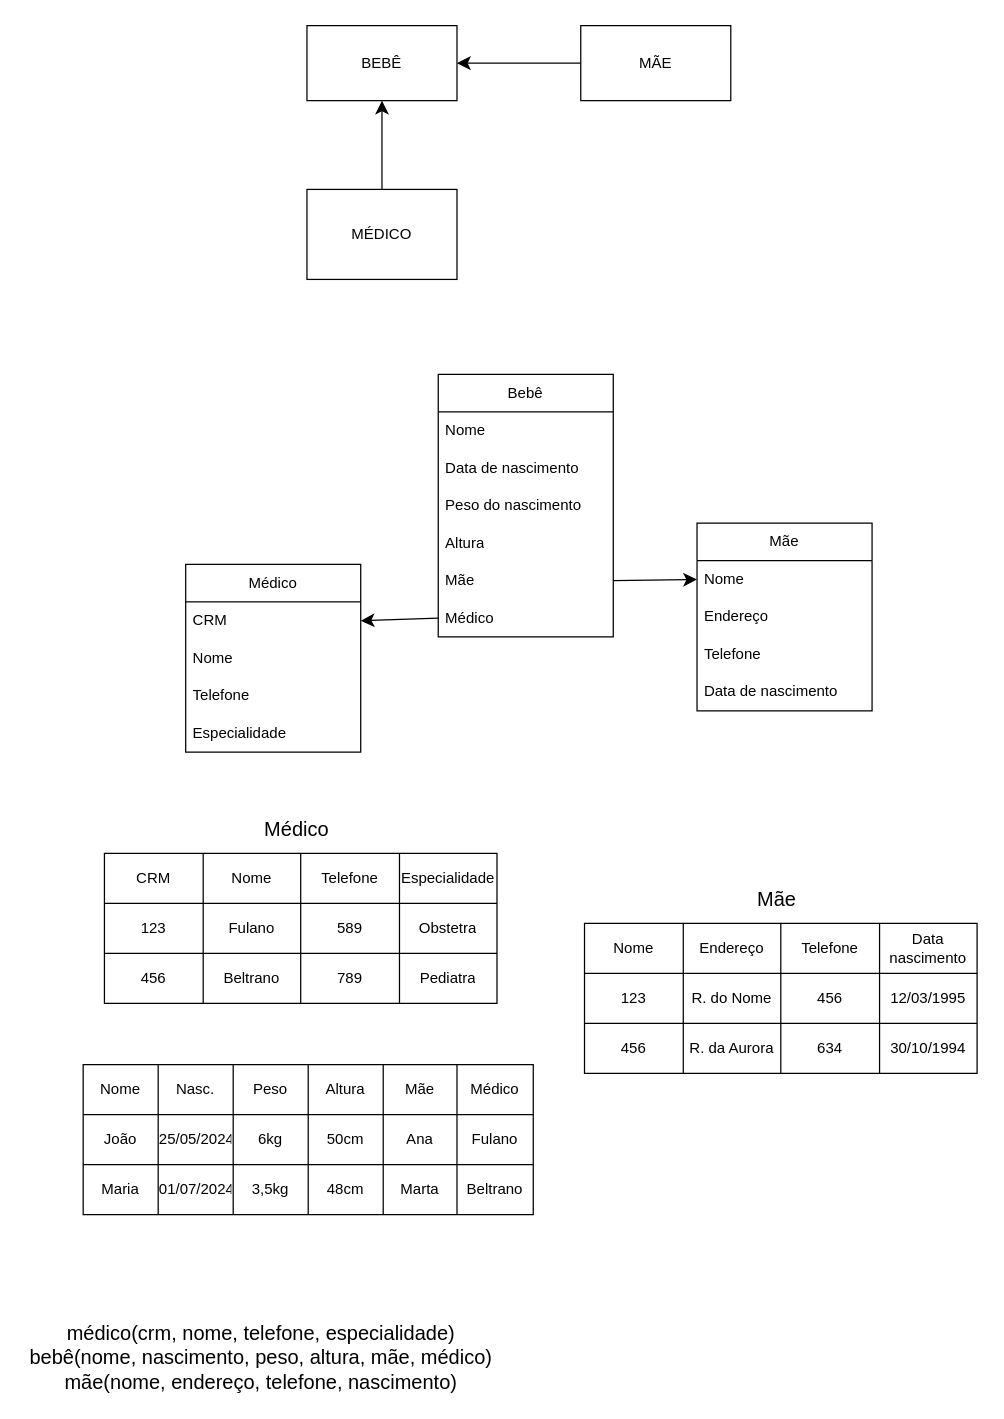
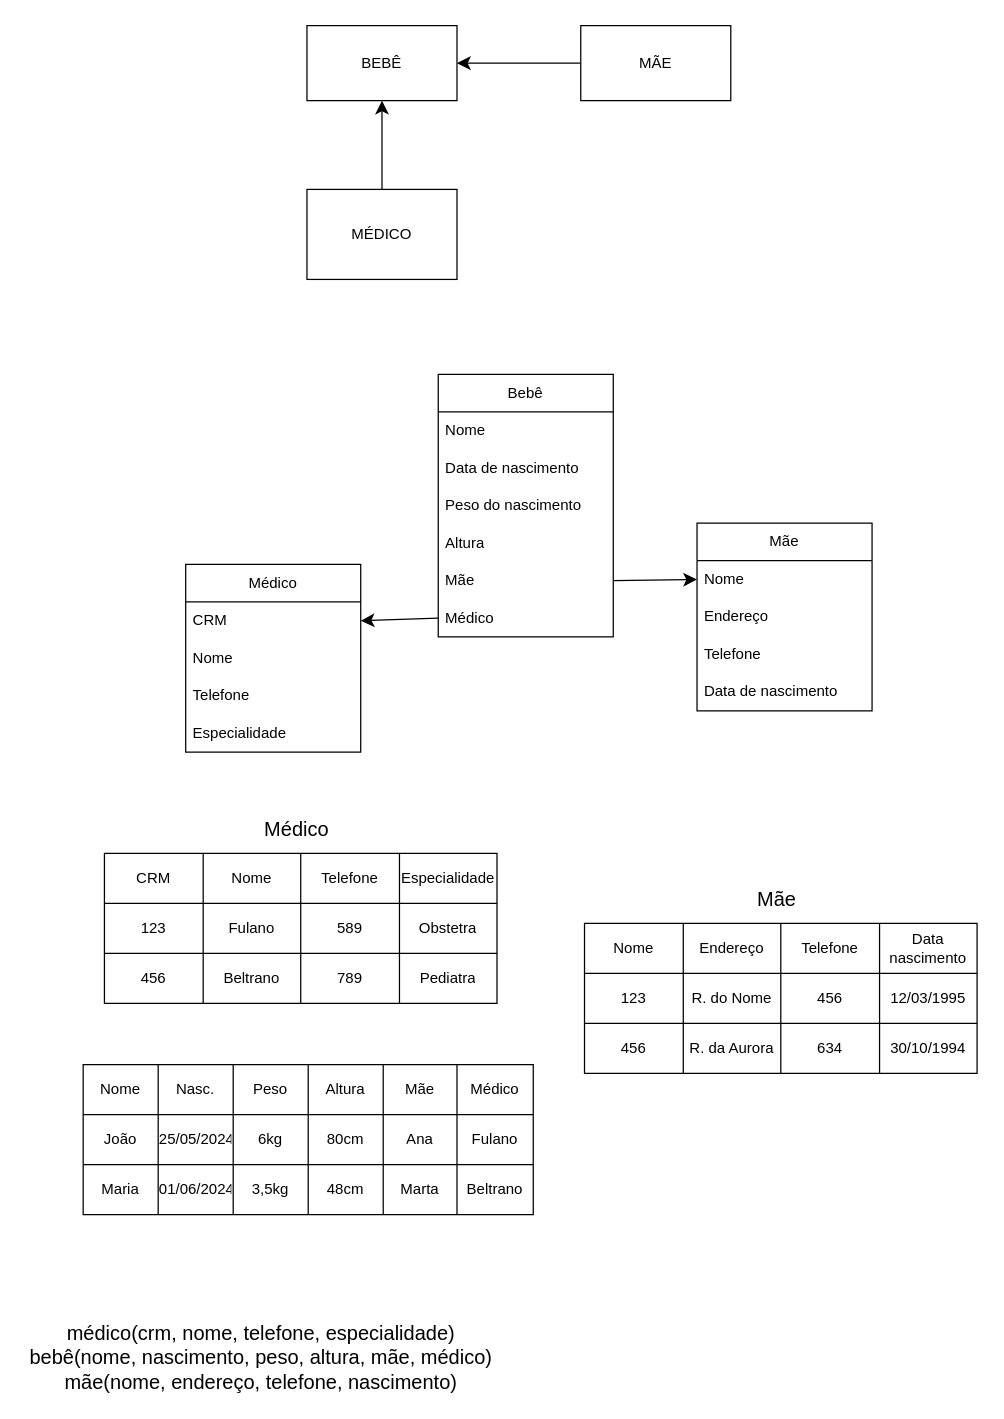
(346, 1139) -> (346, 1139)
(196, 1189) -> (196, 1189)
